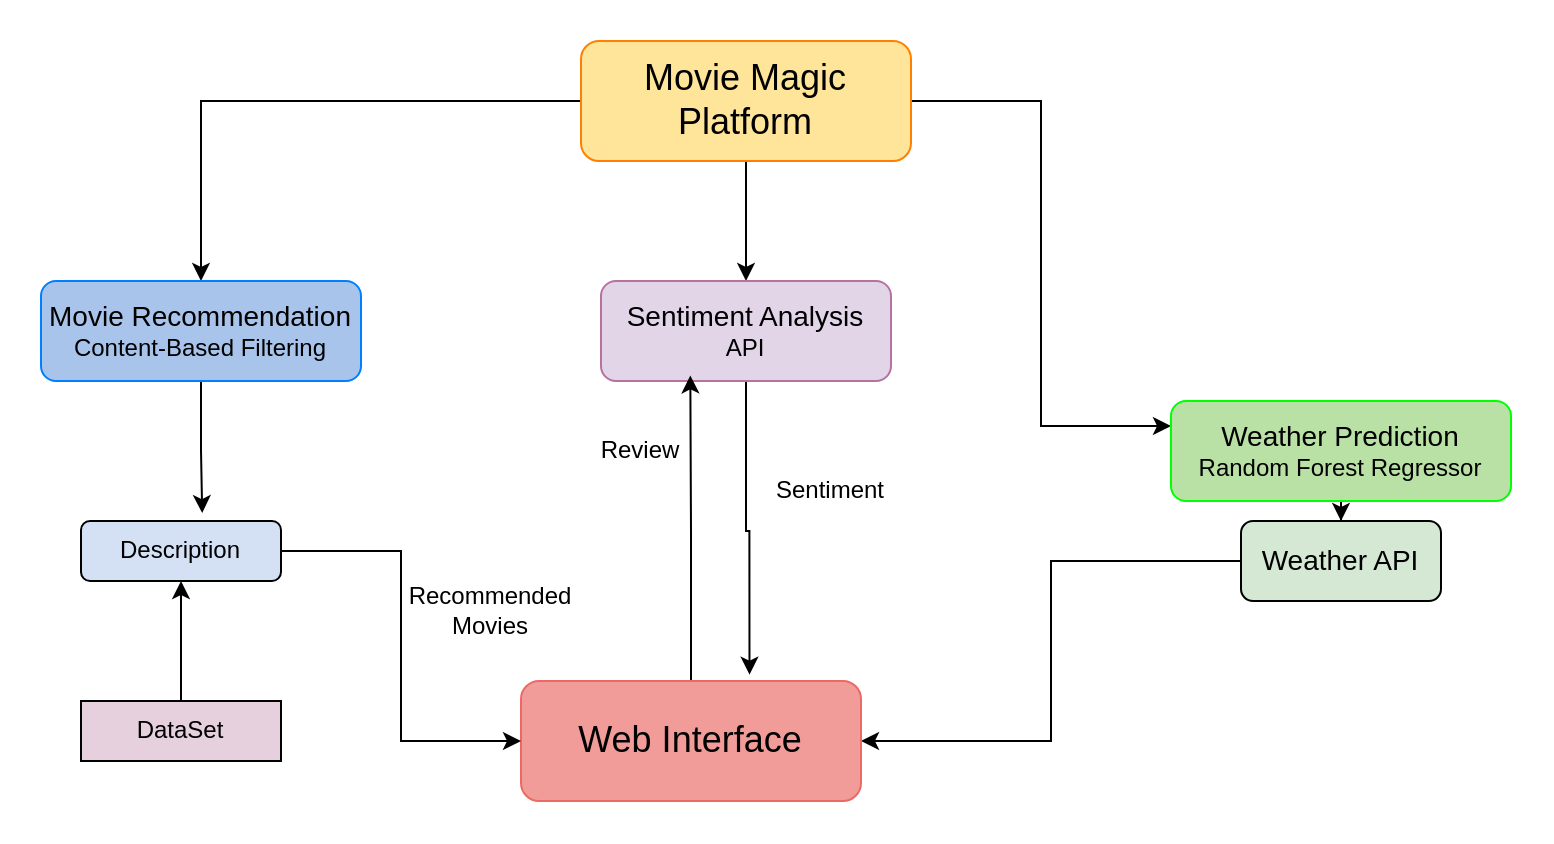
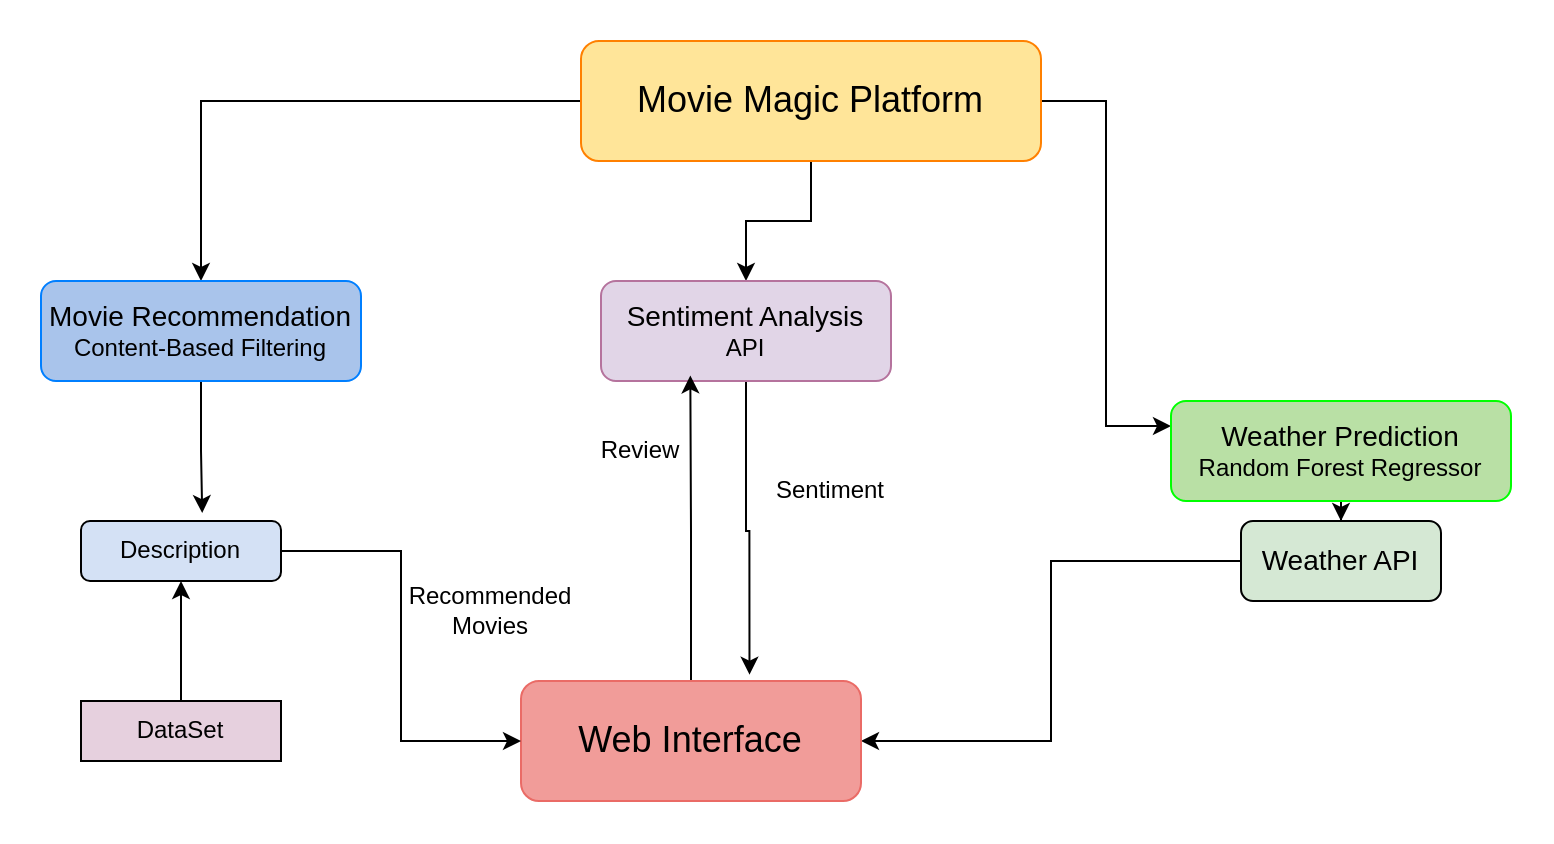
(746, 101) -> (811, 101)
